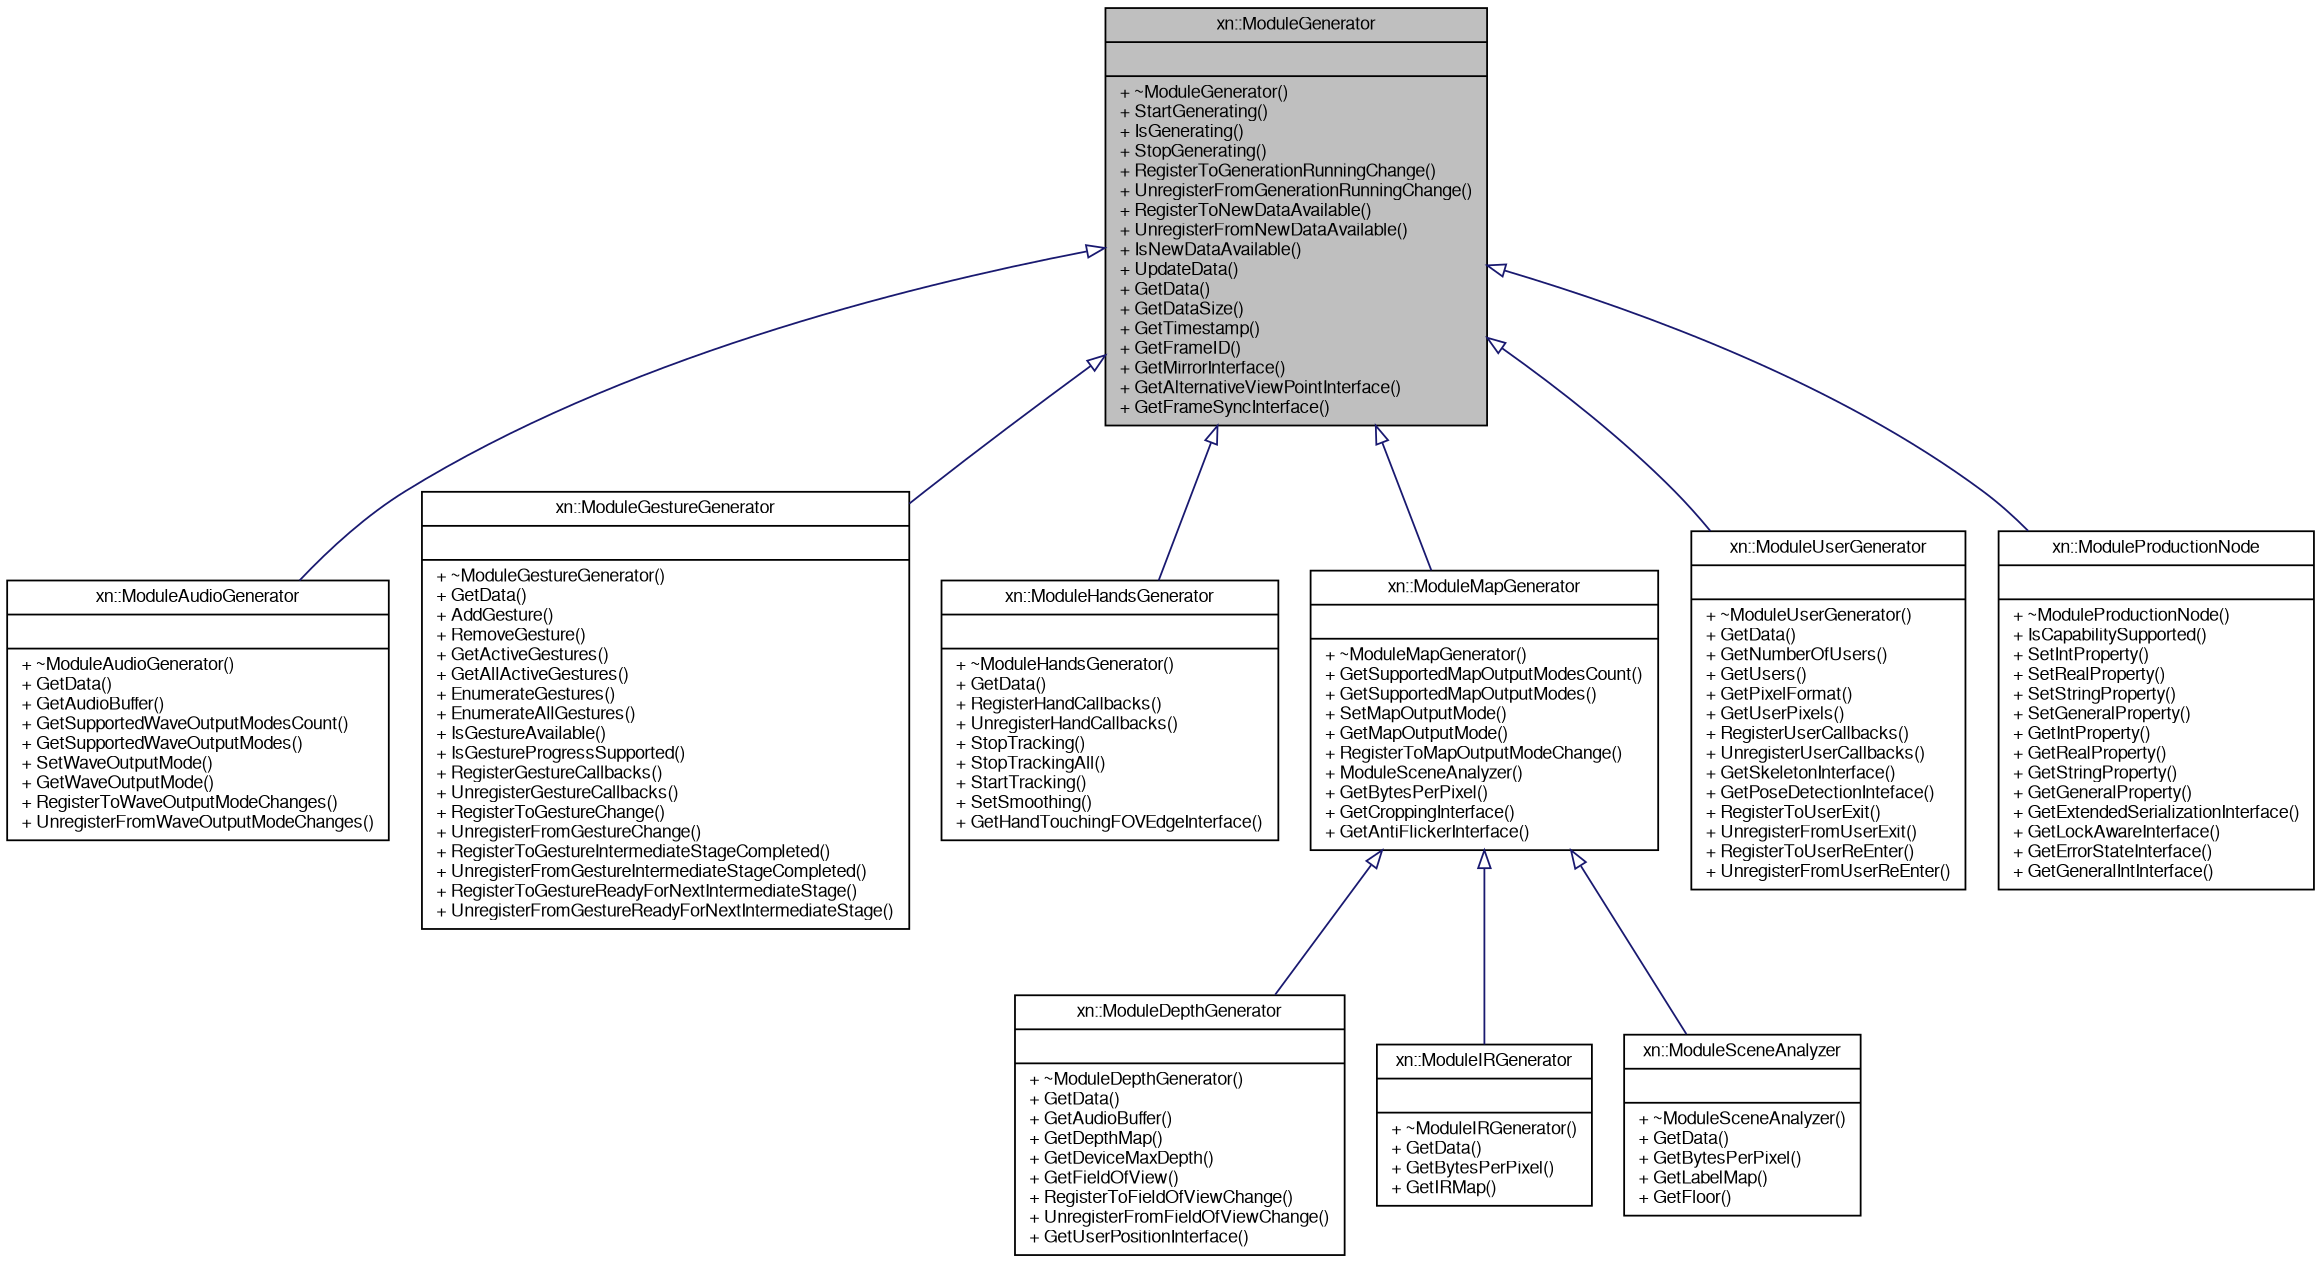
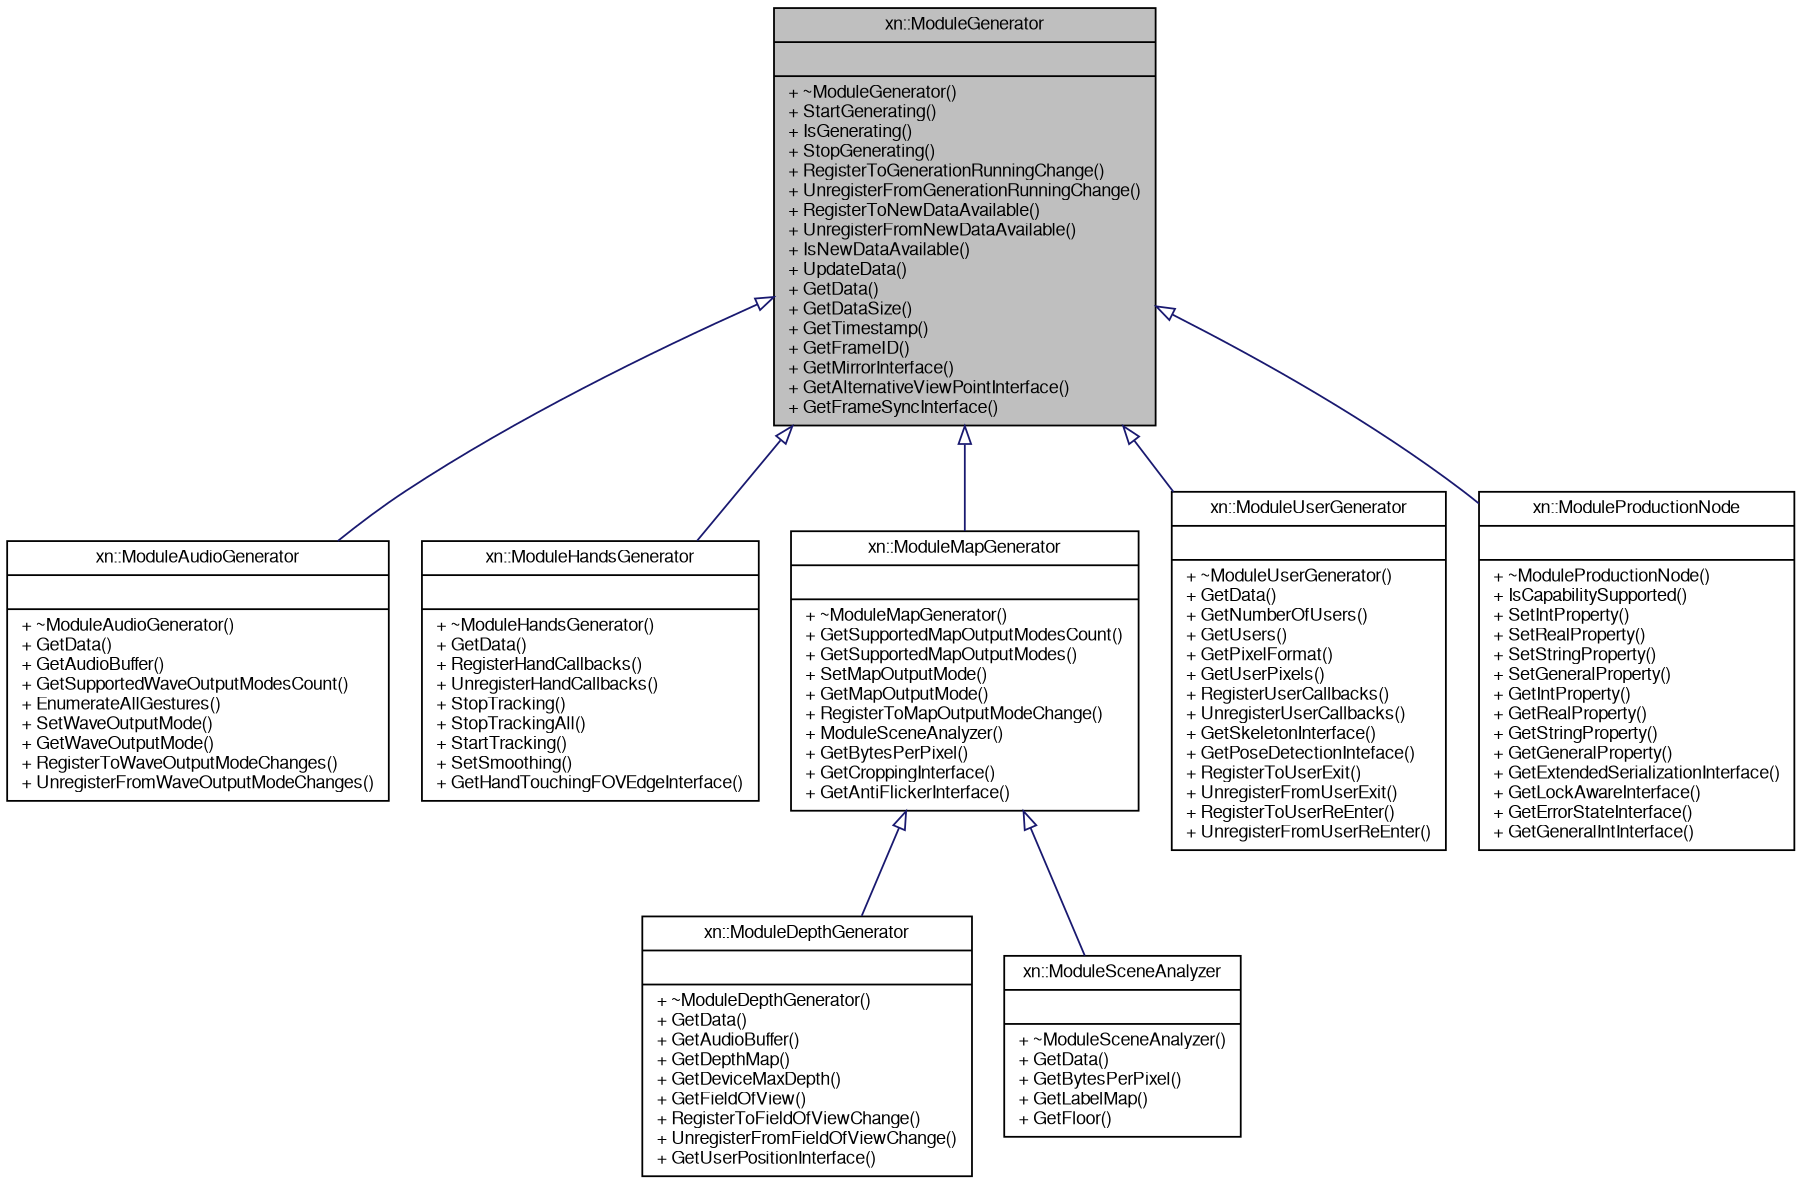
(666, 710) -> none
(162, 744) -> (122, 704)
(1484, 1125) -> none
